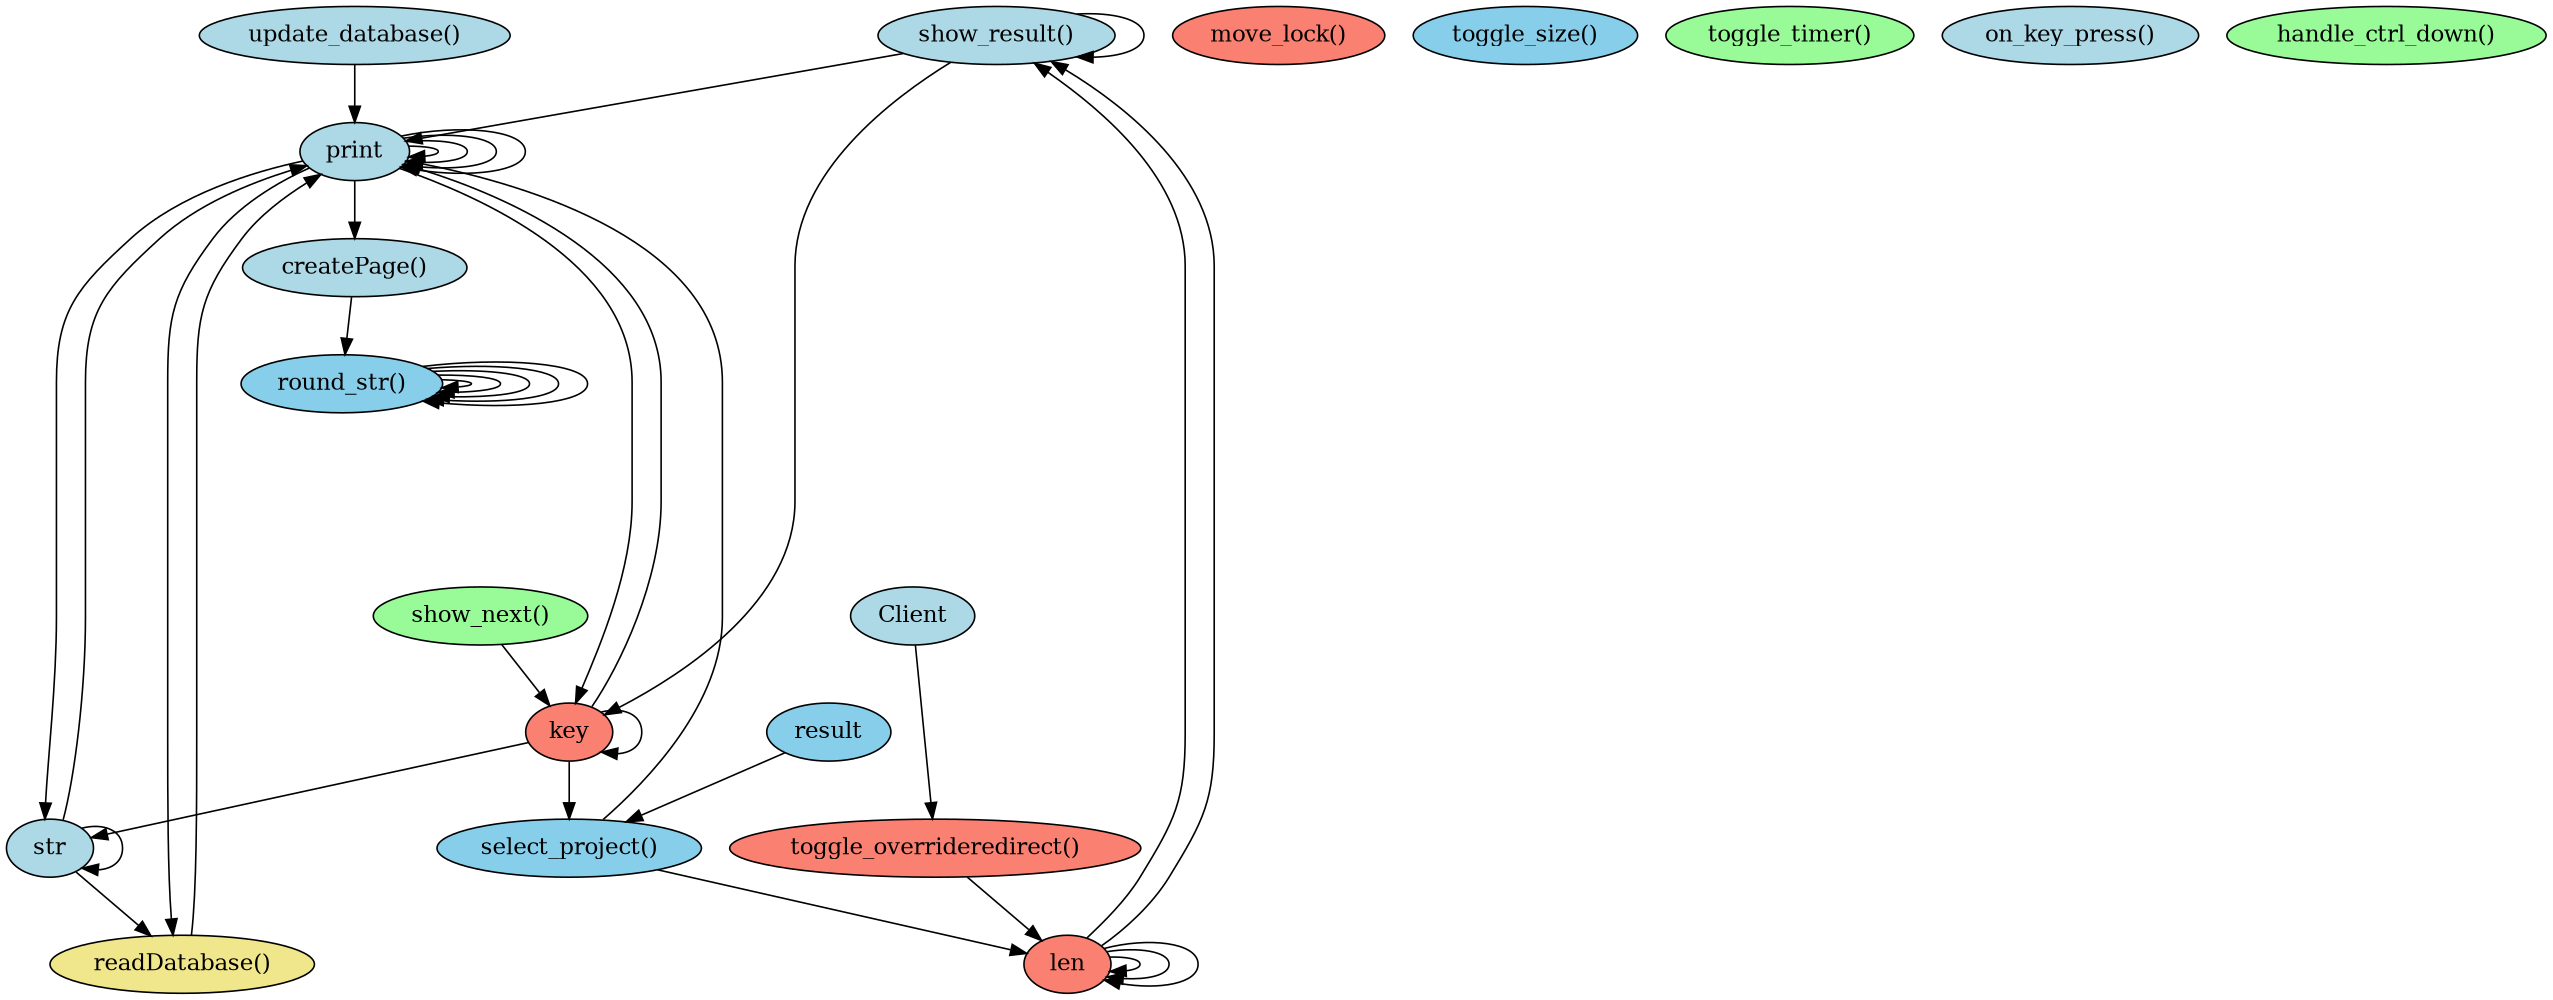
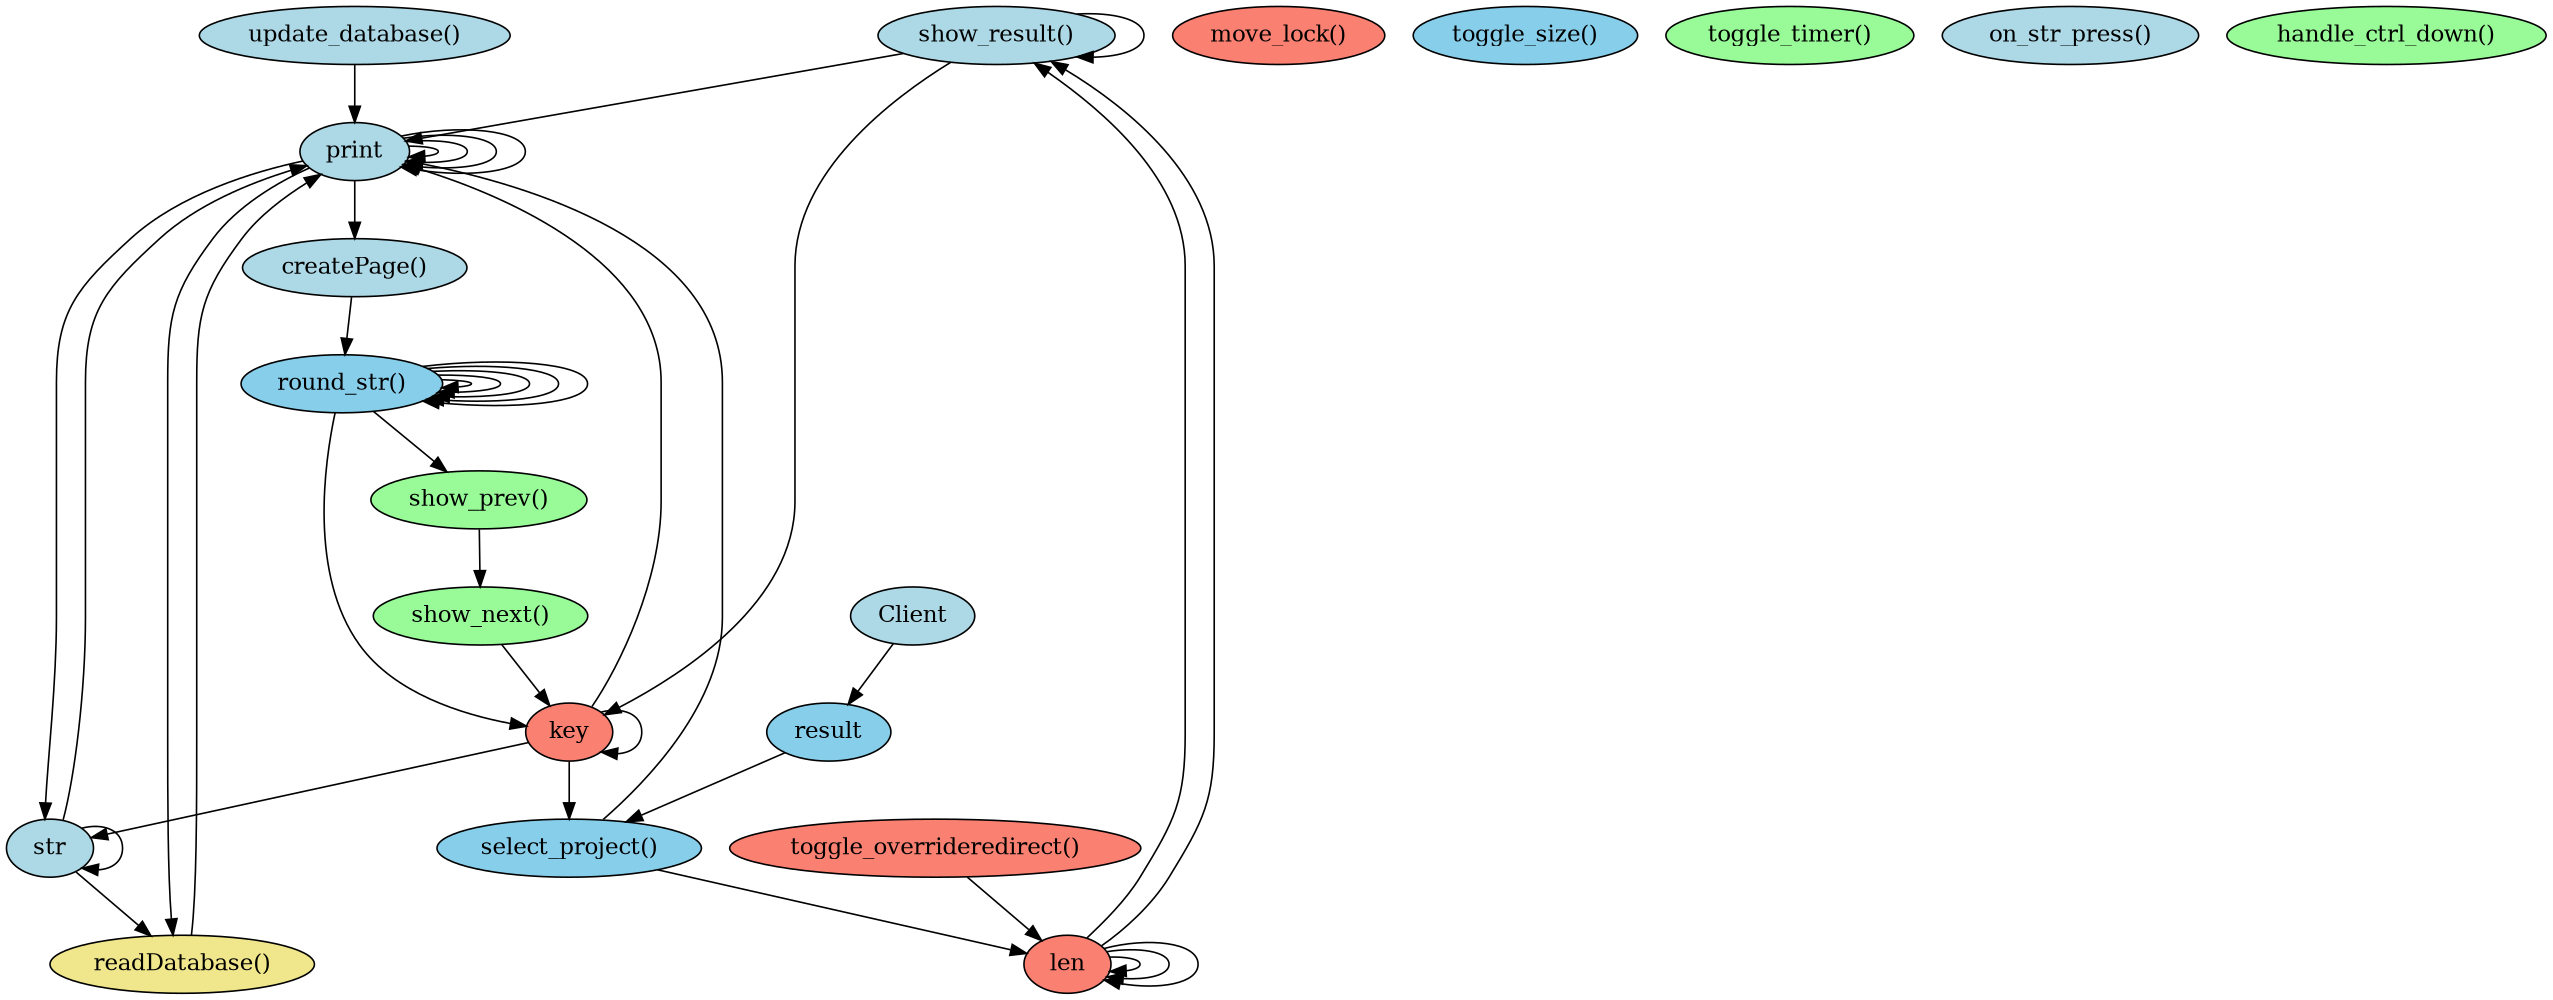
(2070, 35) -> (2070, 35)
(630, 371) -> (343, 616)
none -> (479, 500)
(923, 724) -> (876, 668)
